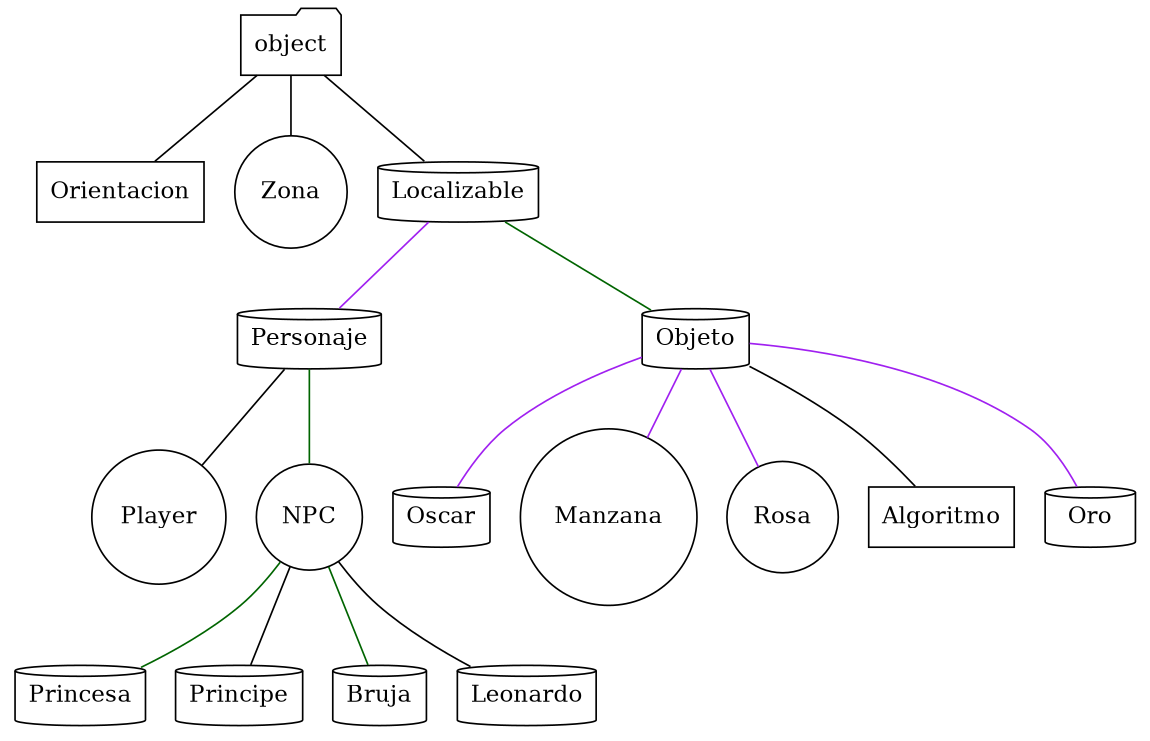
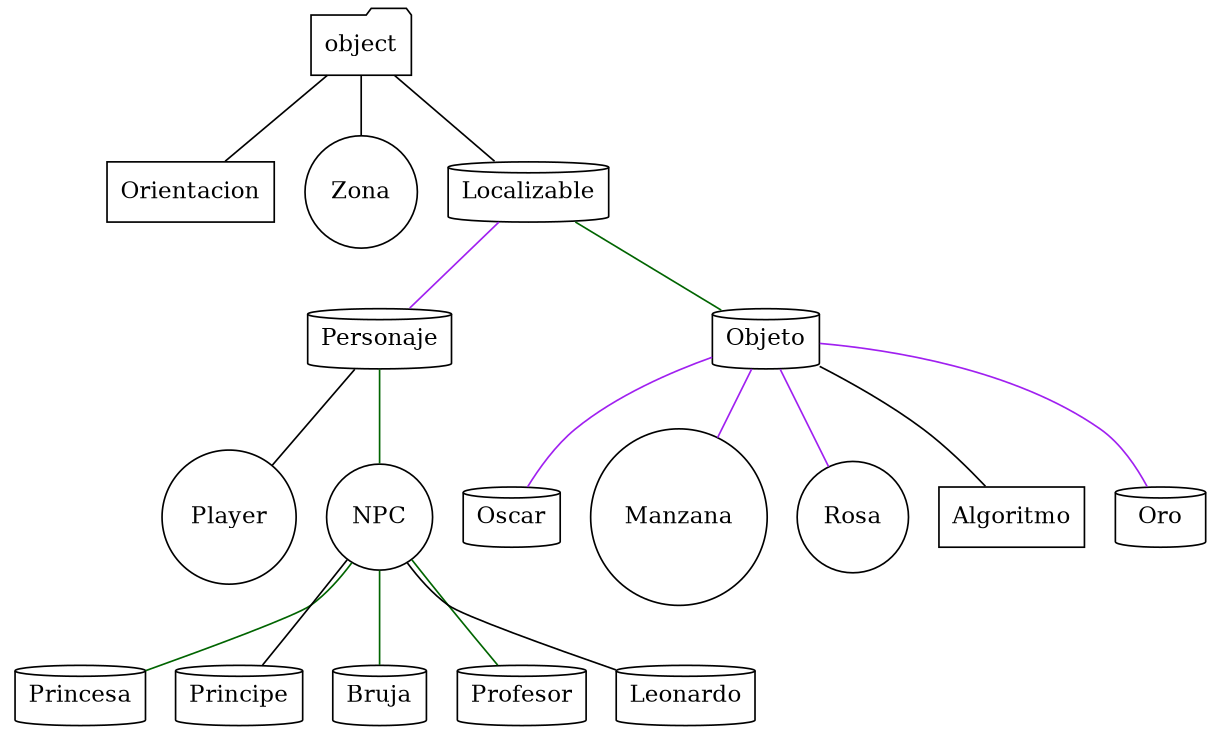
none -> (522, 695)
